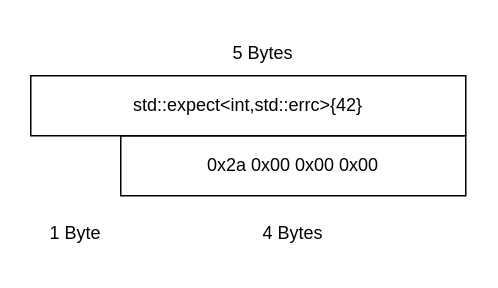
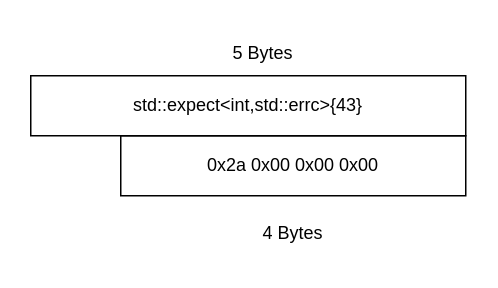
(248, 106) -> (248, 106)
(76, 233) -> none
